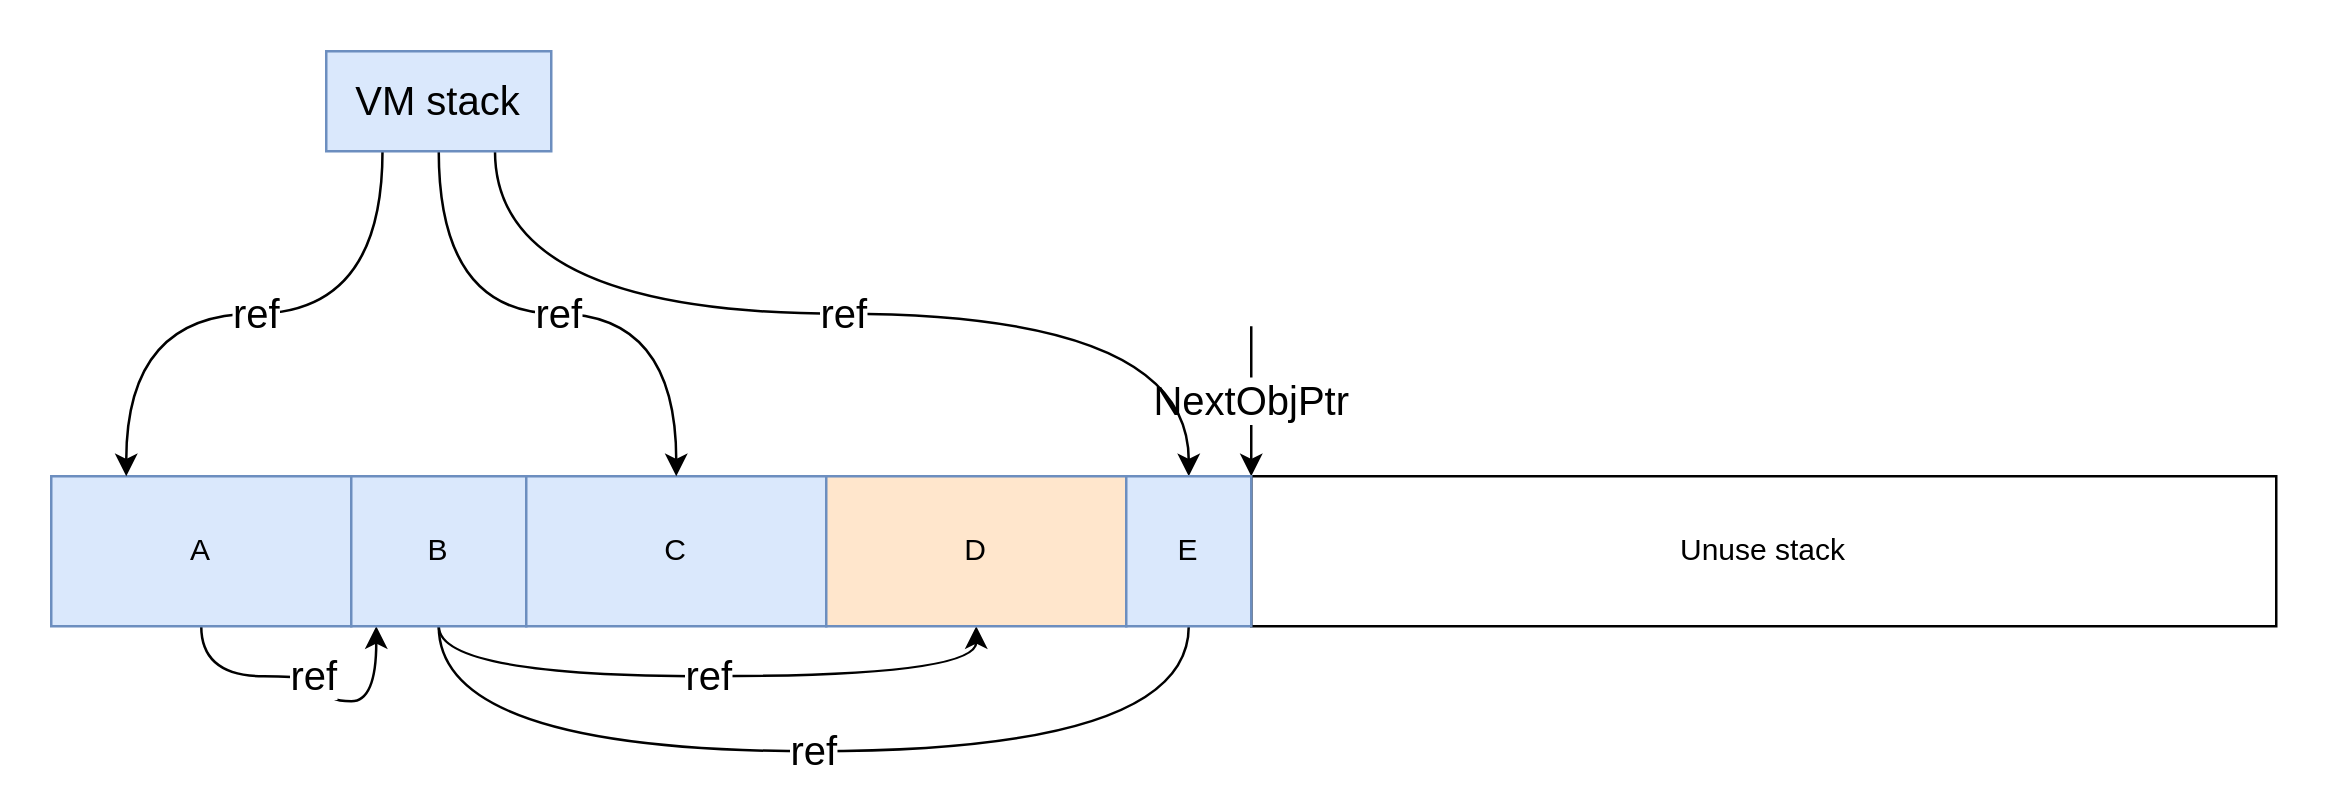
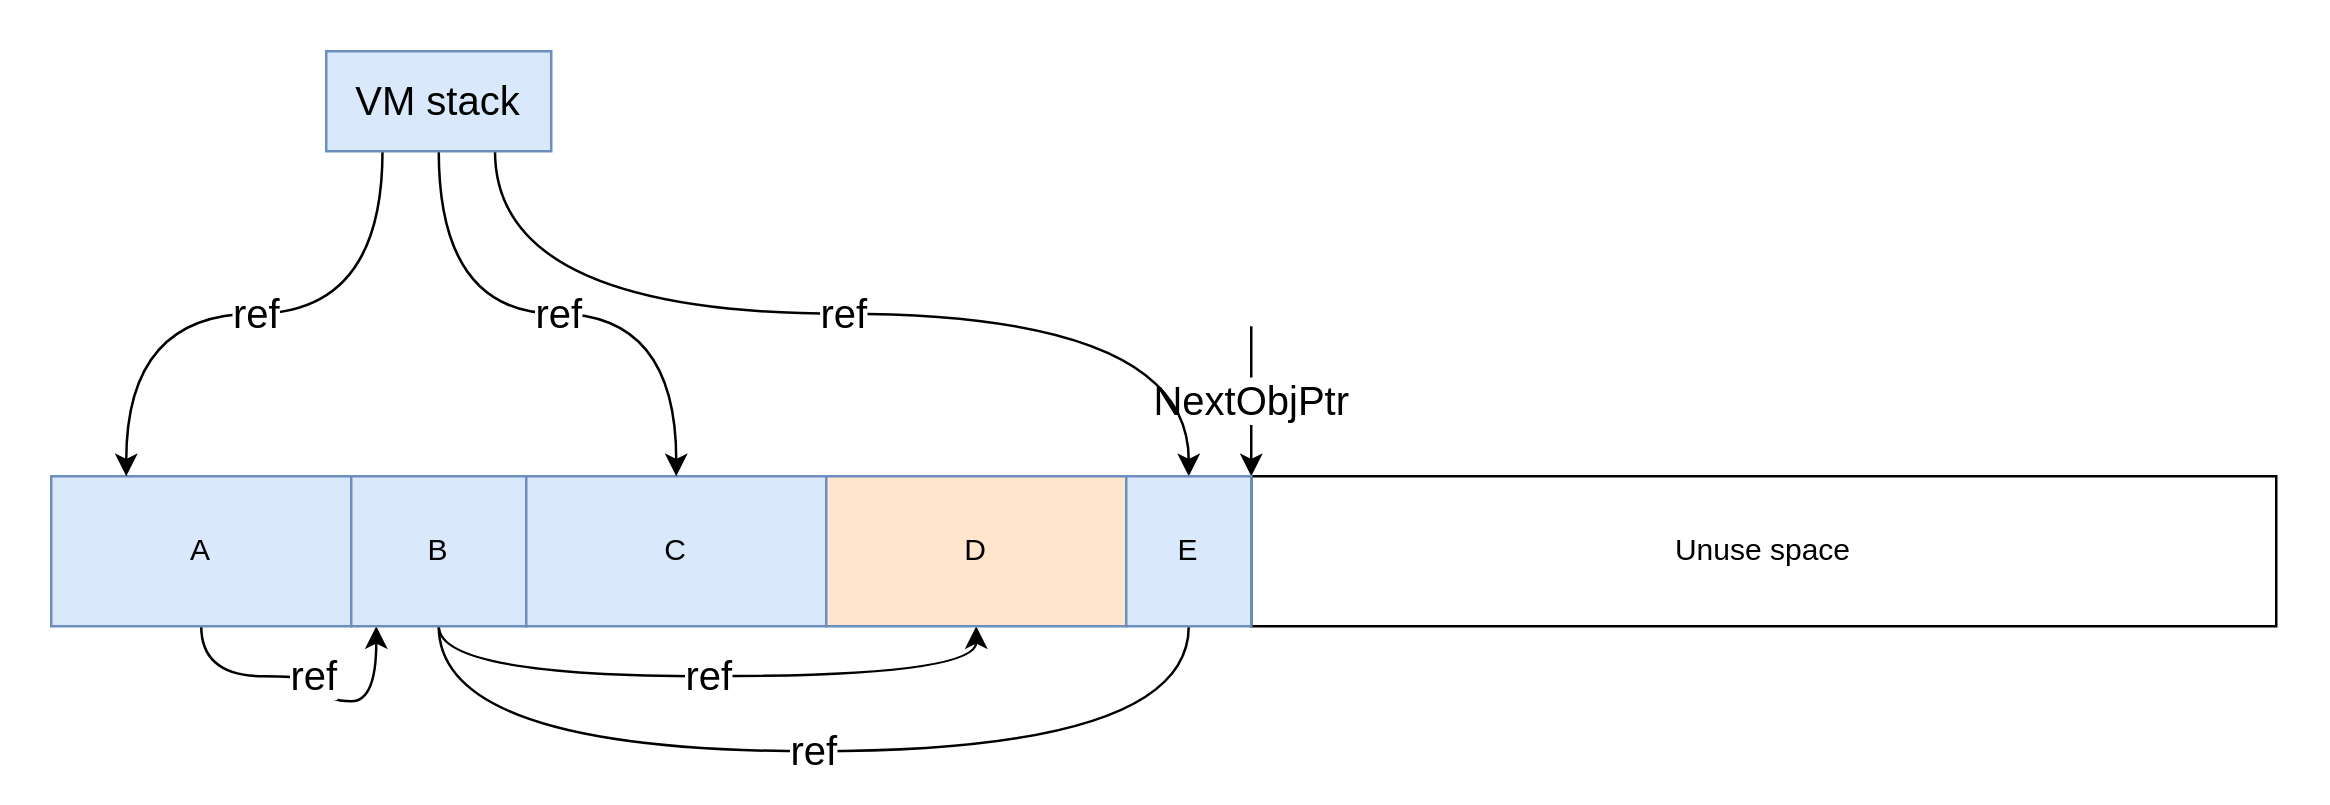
(1764, 551) -> (1764, 551)
